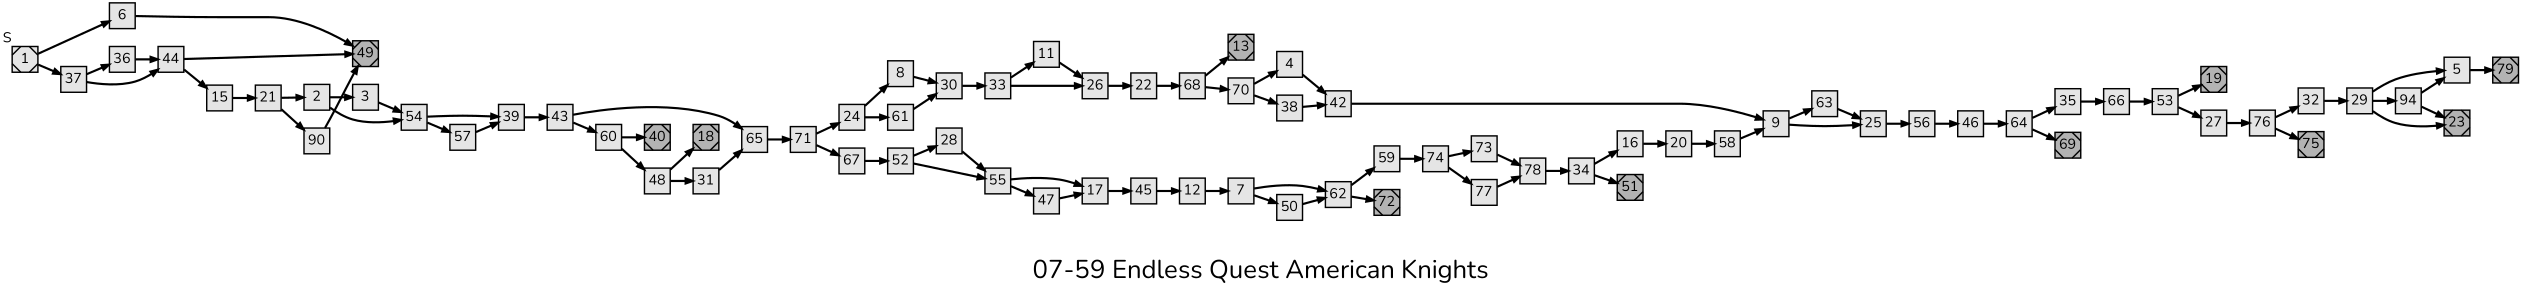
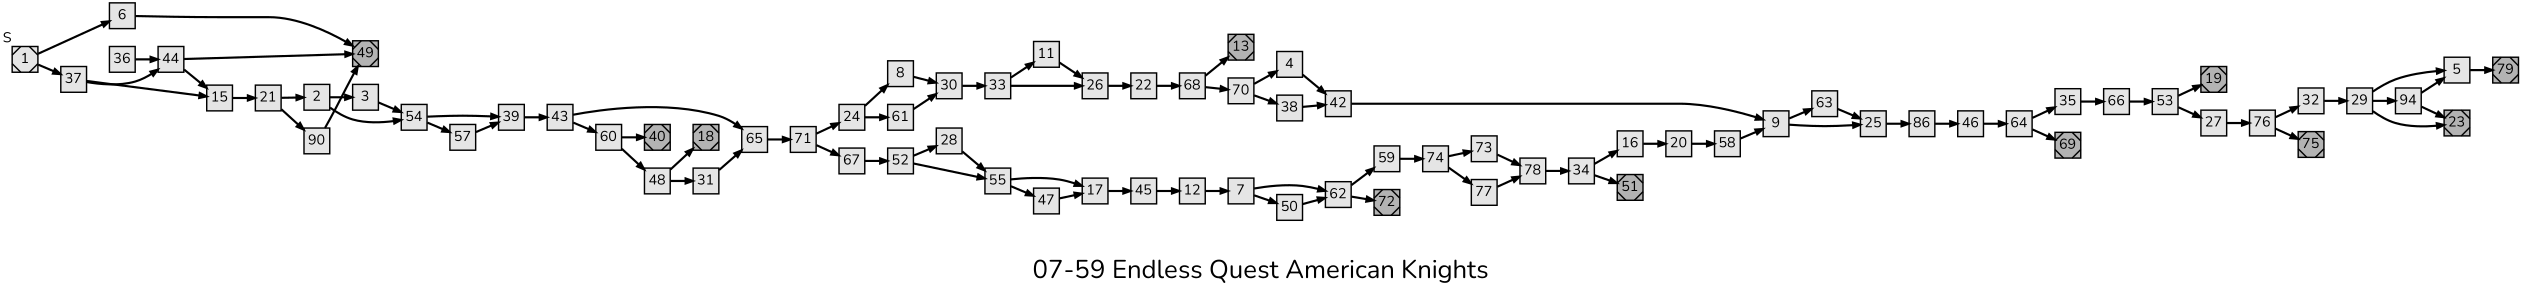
(95, 71) -> (143, 88)
(1922, 124) -> (1922, 124)
